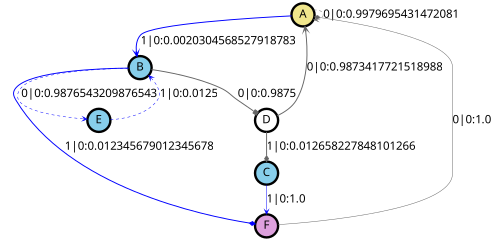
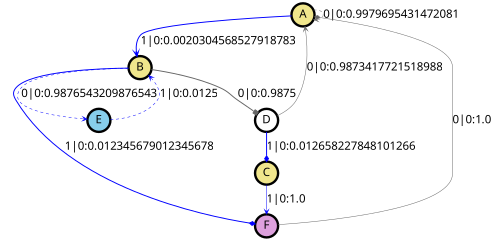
(140, 68) -> (140, 68)
(304, 79) -> (304, 79)
(267, 144) -> (267, 144)
(267, 173) -> (267, 173)
